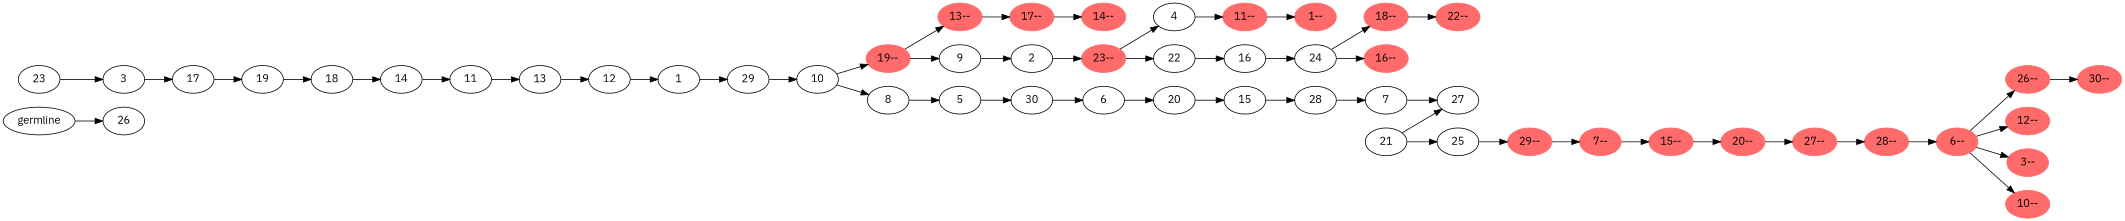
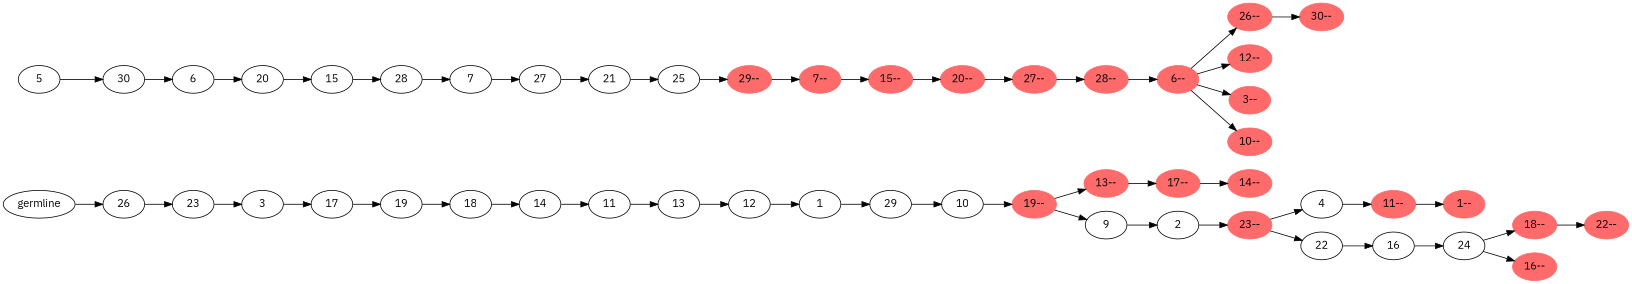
(888, 100) -> none
(1419, 123) -> (571, 79)
none -> (155, 204)
